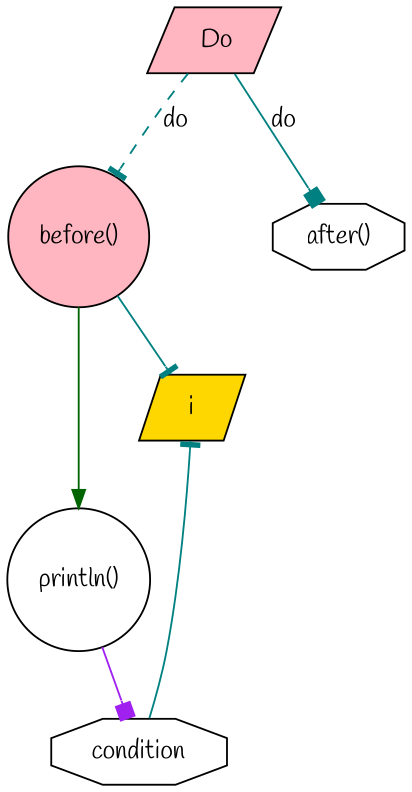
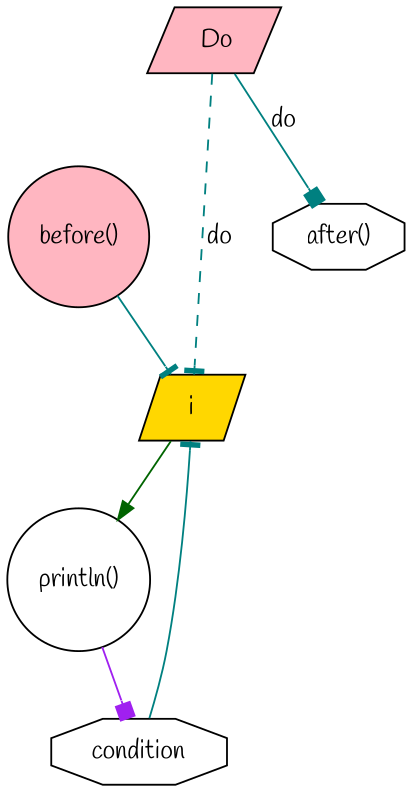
(153, 120) -> (203, 219)
(79, 398) -> (150, 473)
